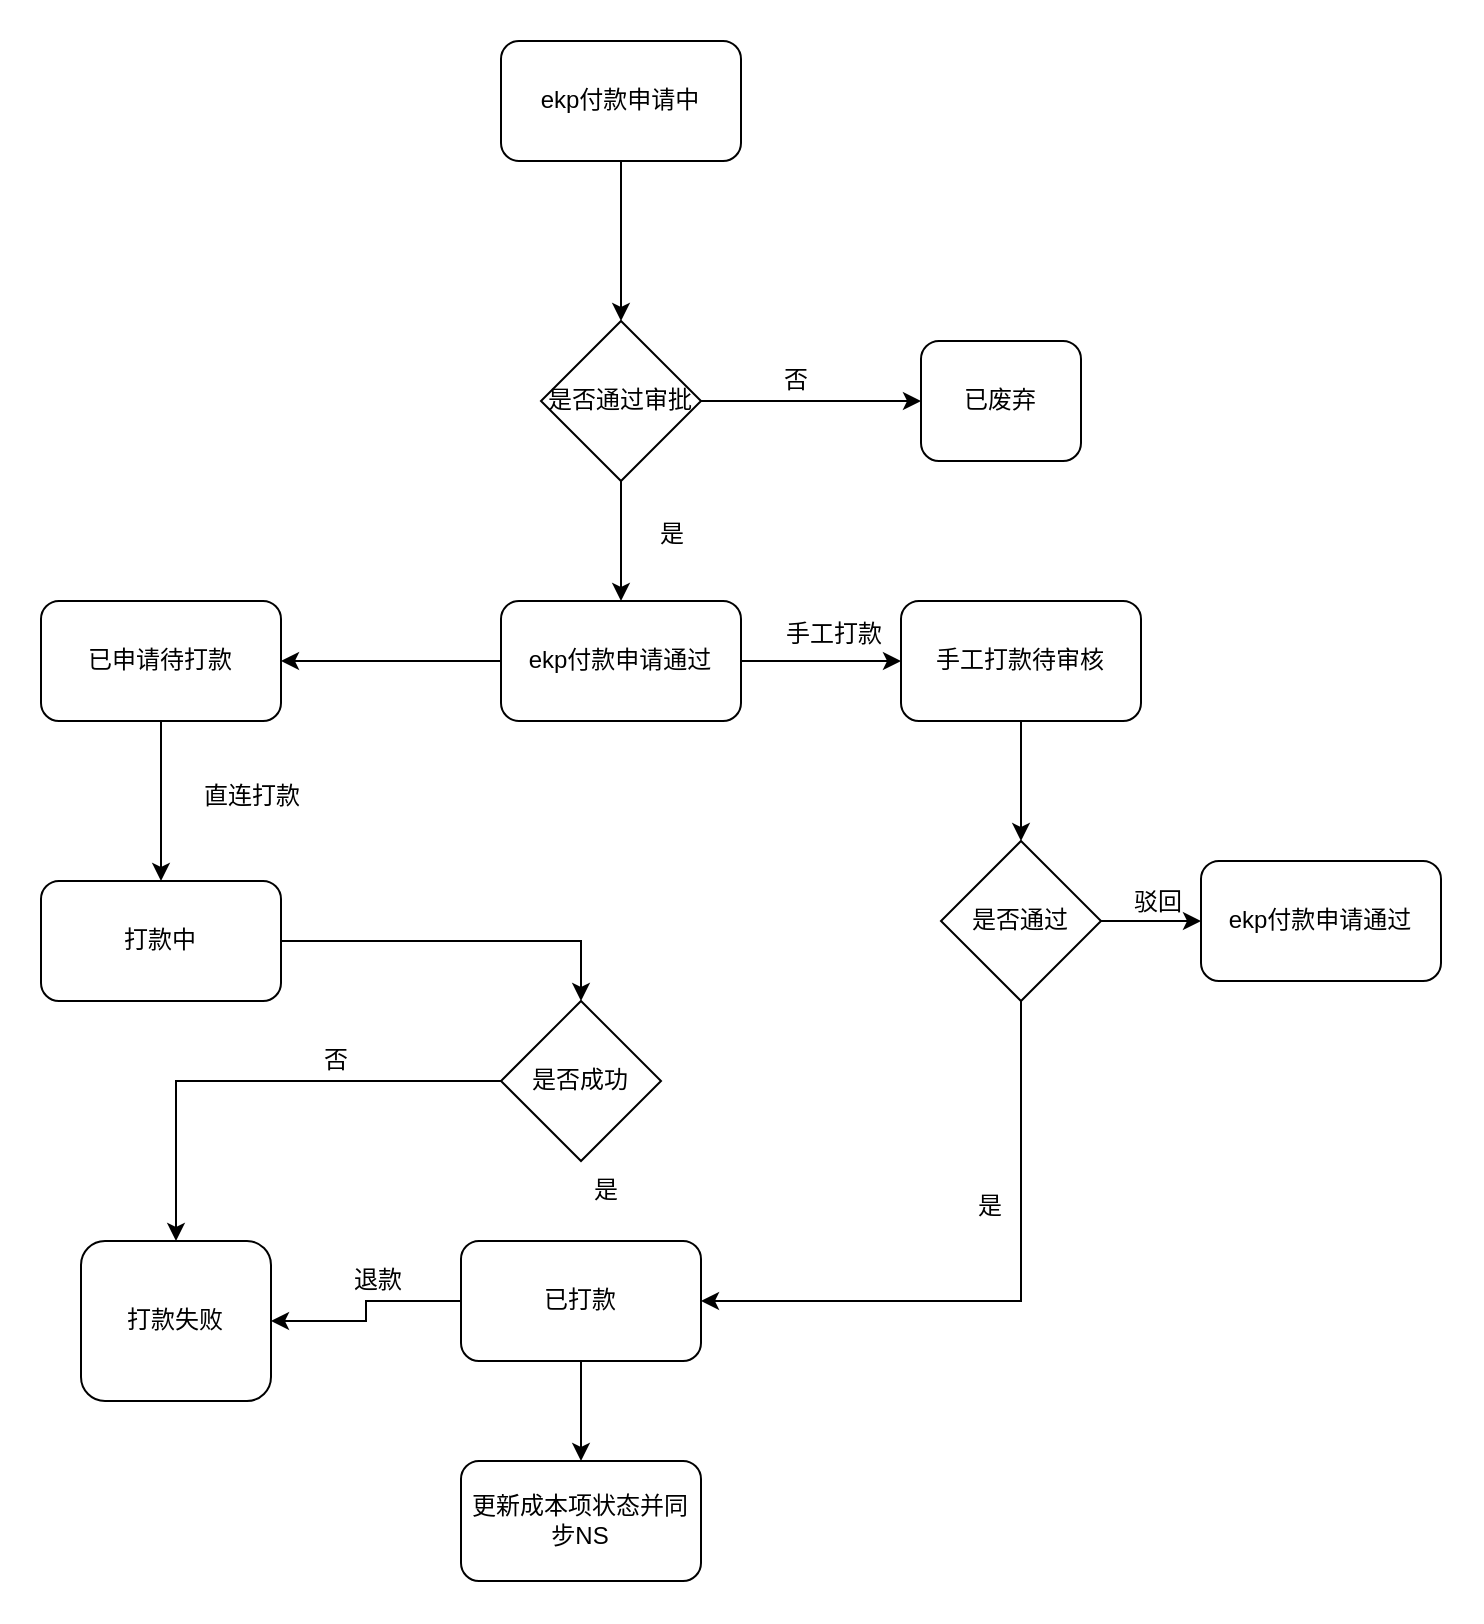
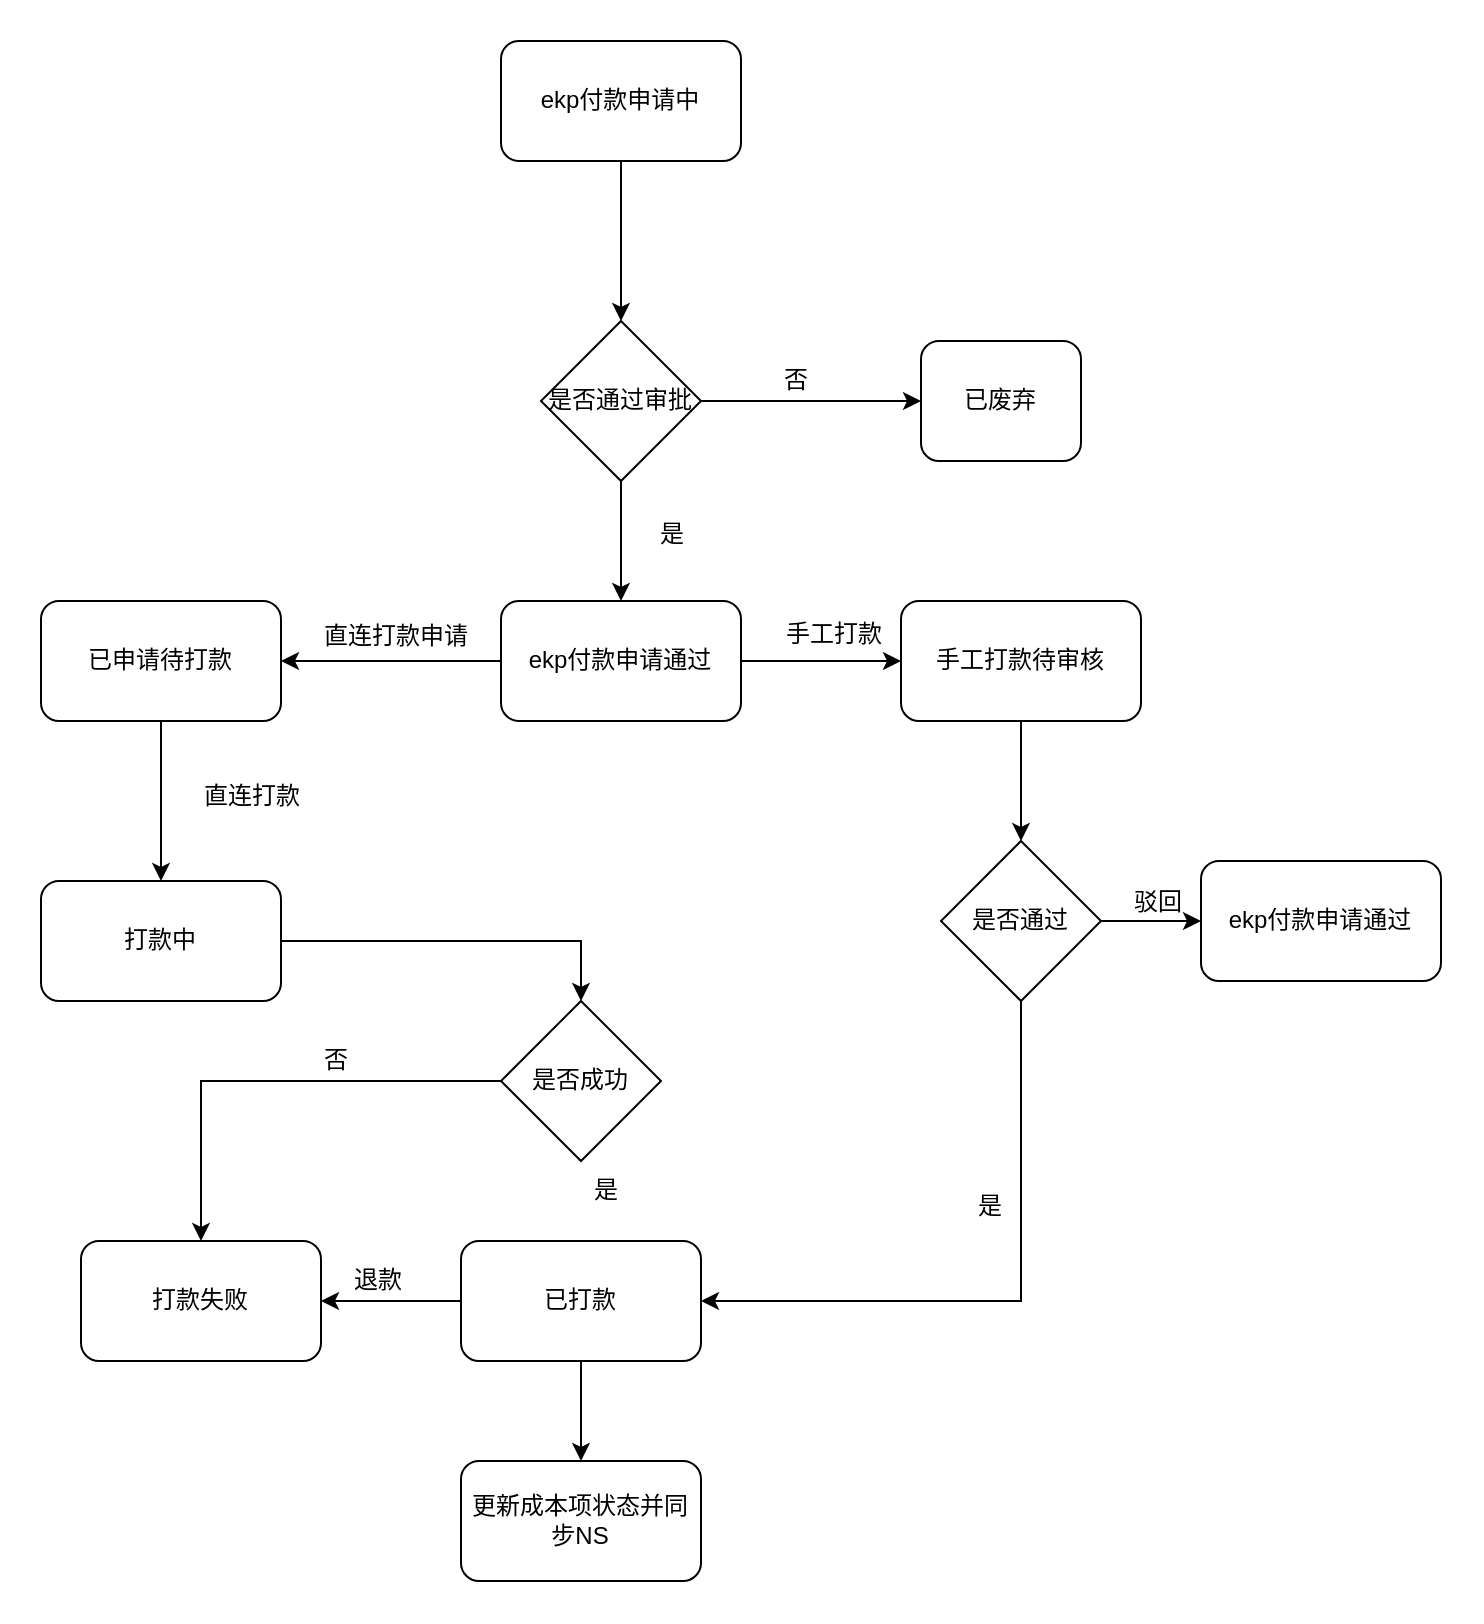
none -> (411, 637)
(176, 1321) -> (201, 1301)
